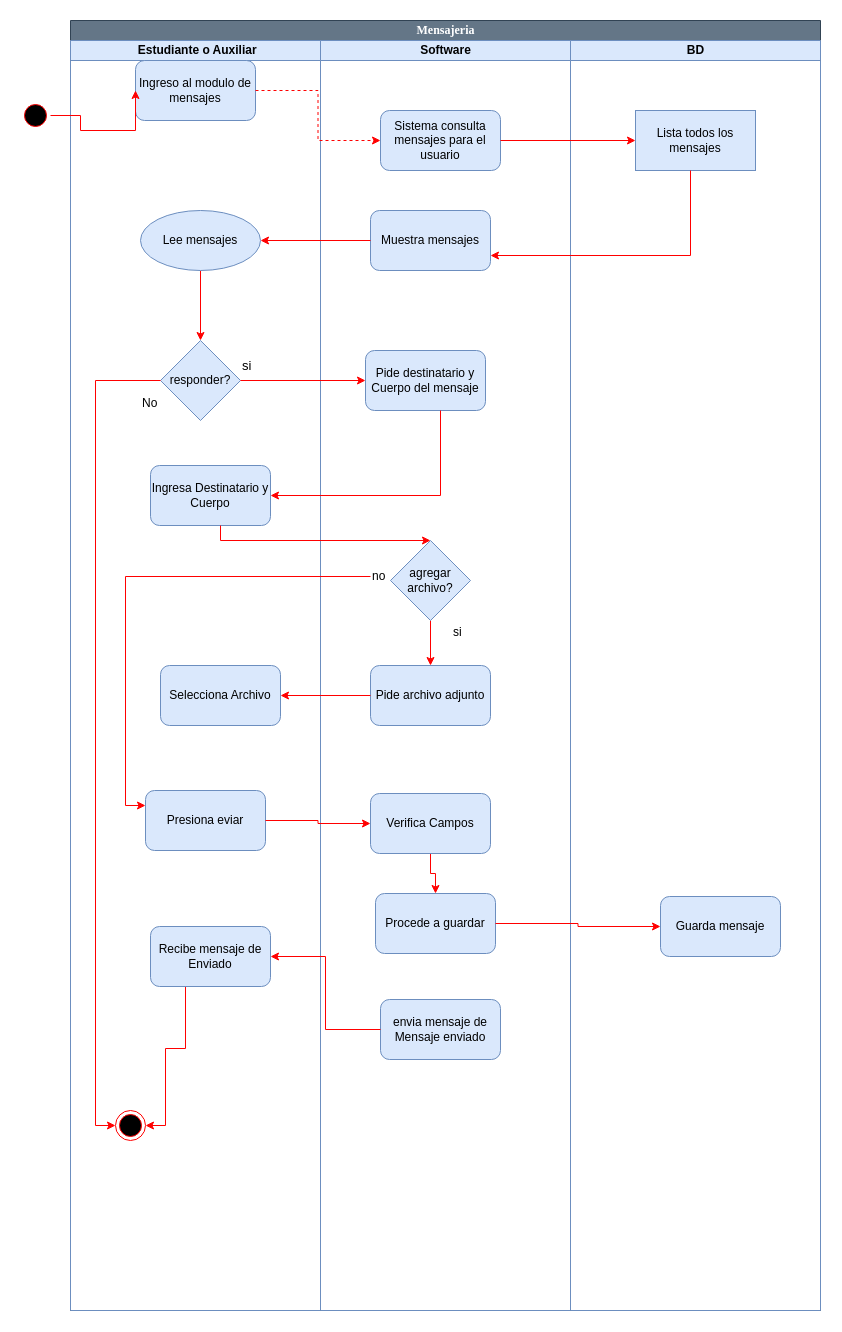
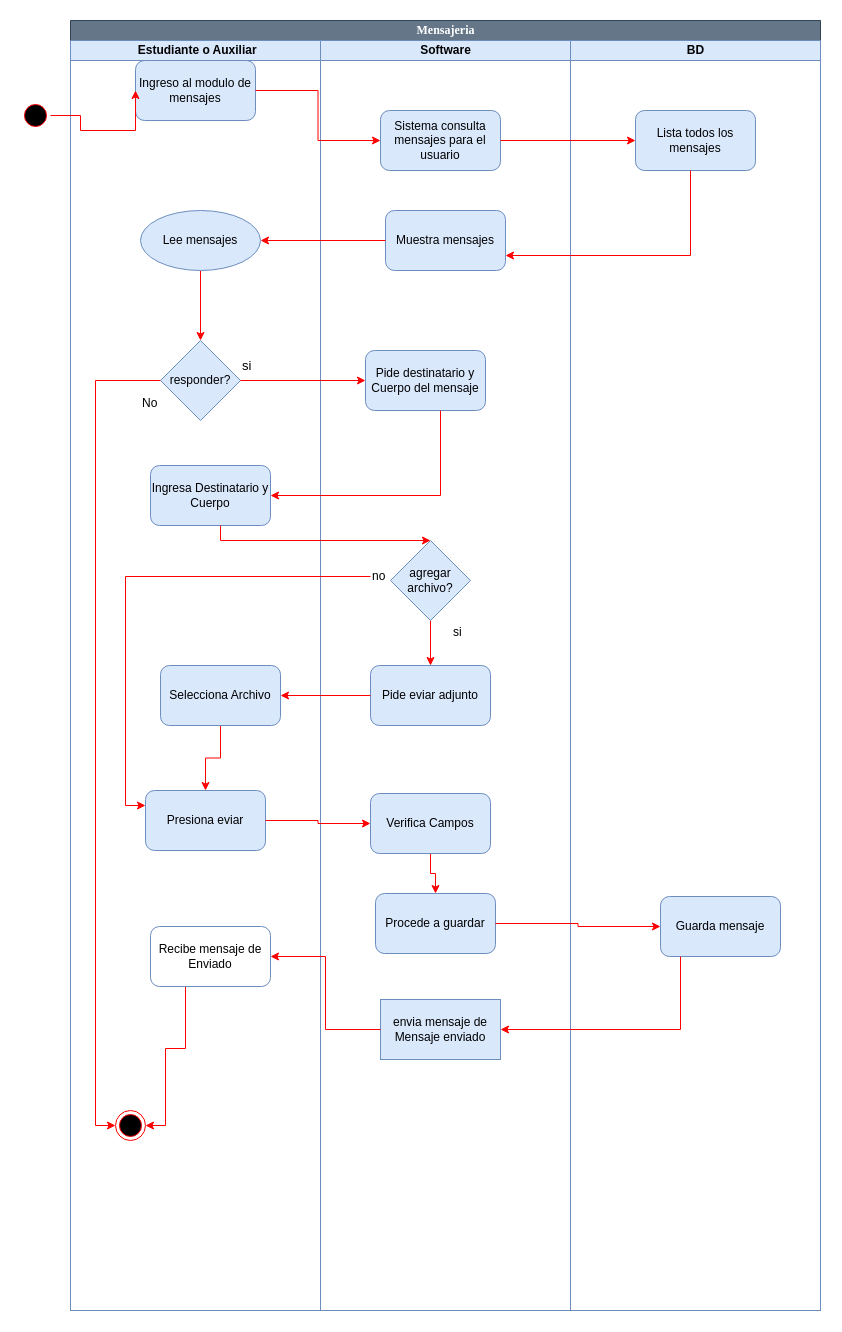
(318, 113) -> (318, 113)
(696, 141) -> (696, 141)
(431, 241) -> (446, 241)
(431, 696) -> (431, 696)
none -> (217, 758)
(211, 957) -> (211, 957)
(441, 1030) -> (441, 1030)
none -> (630, 1030)
